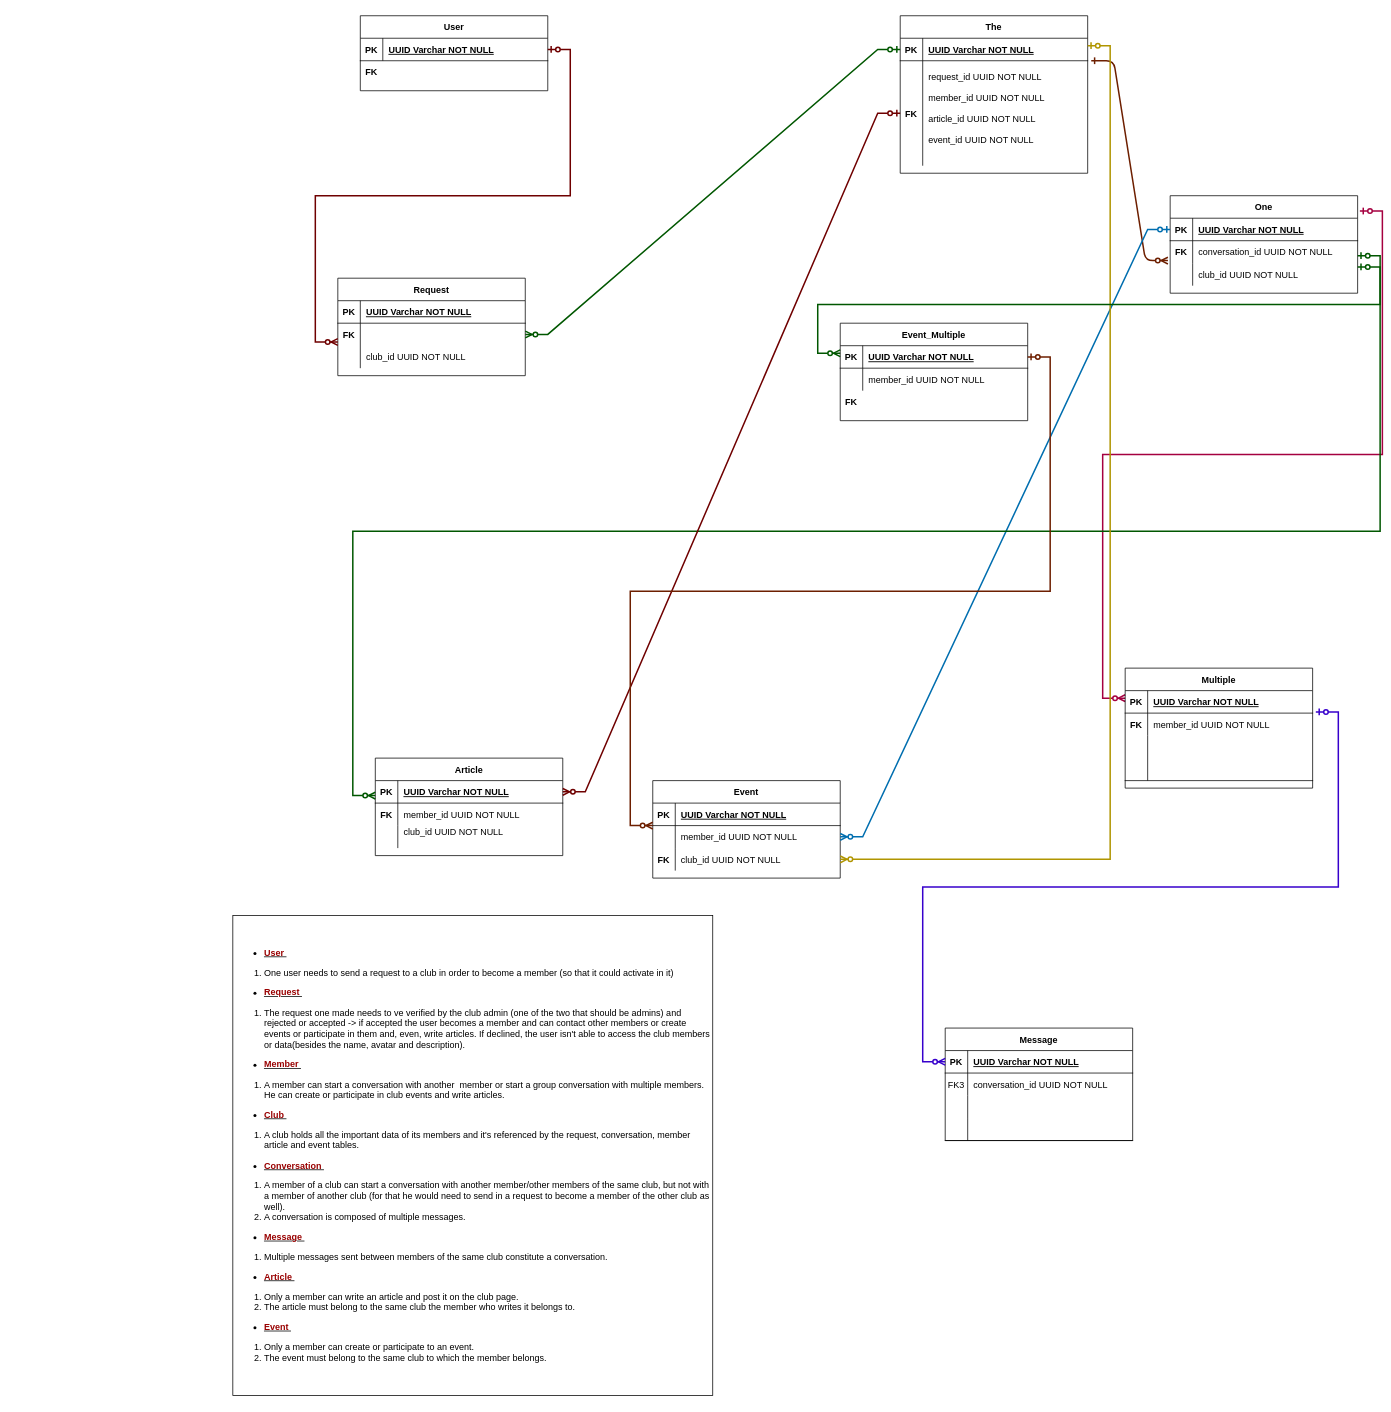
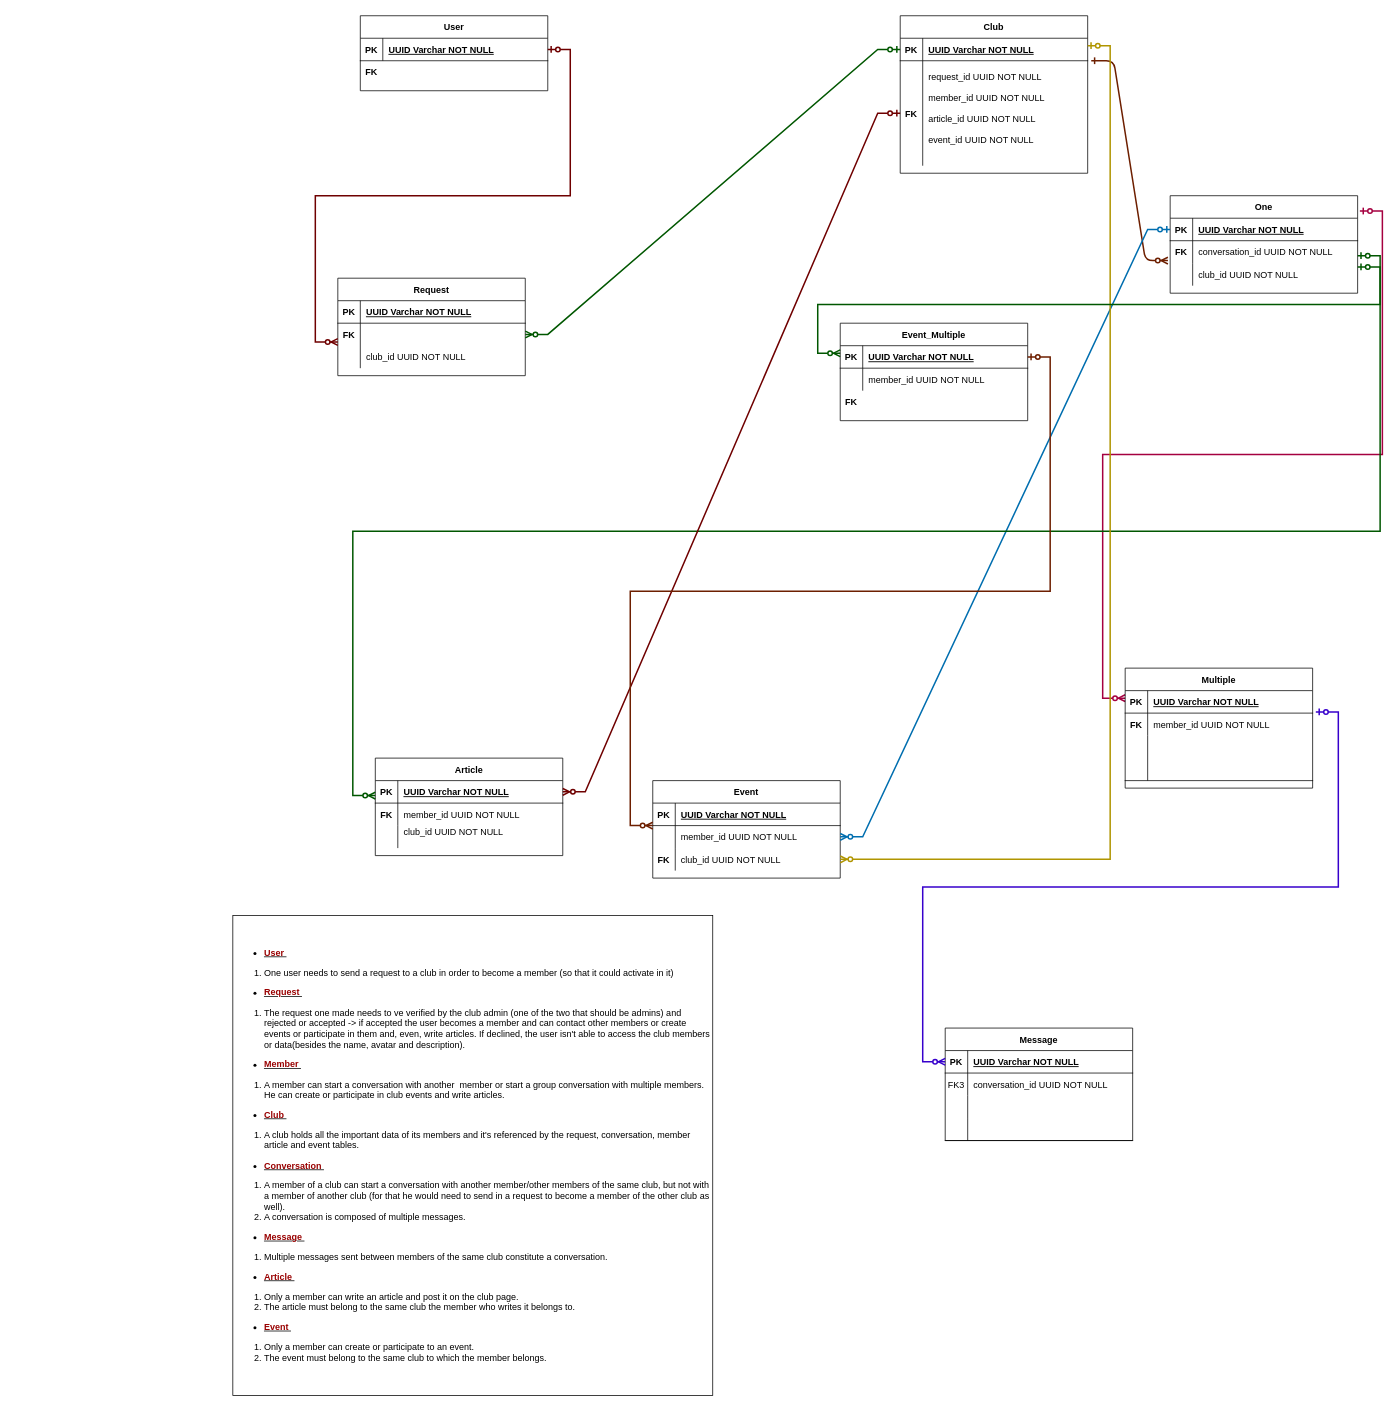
(994, 27) -> (994, 27)
